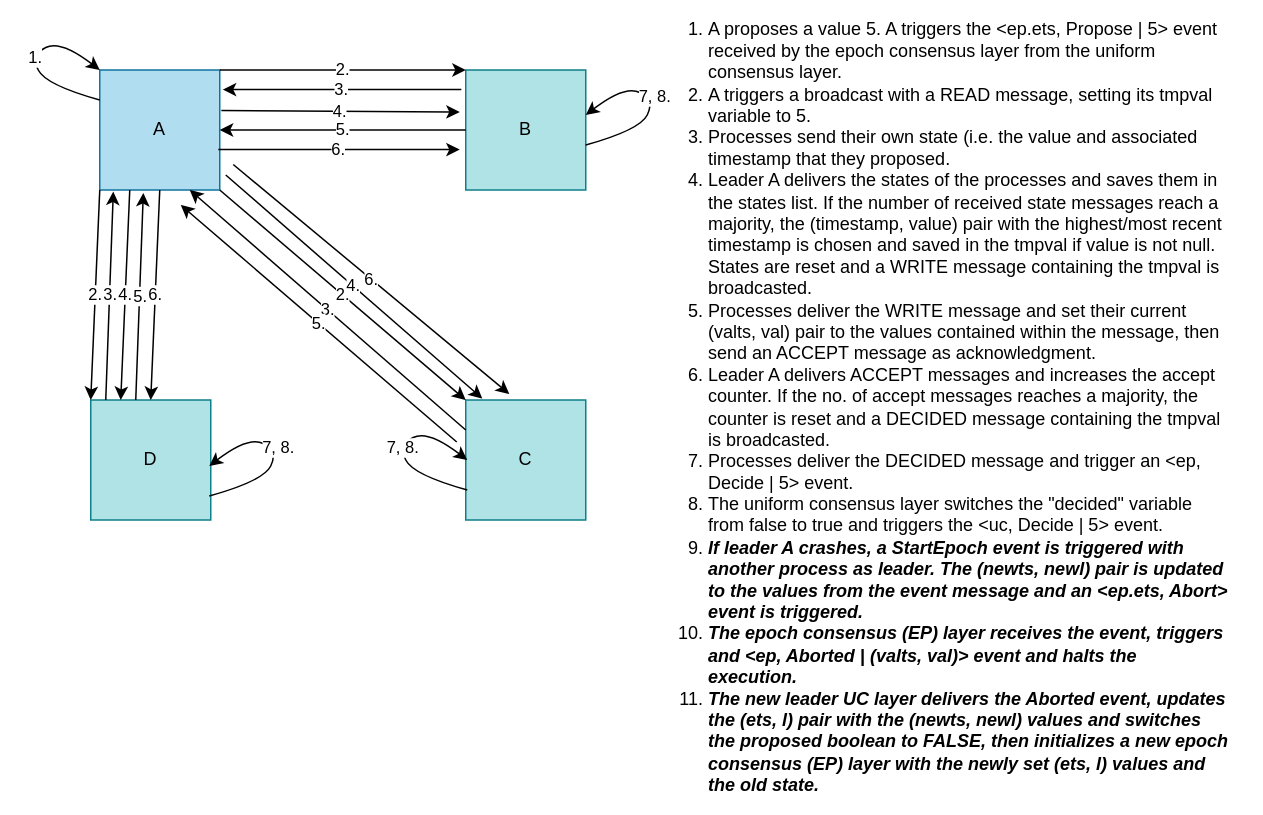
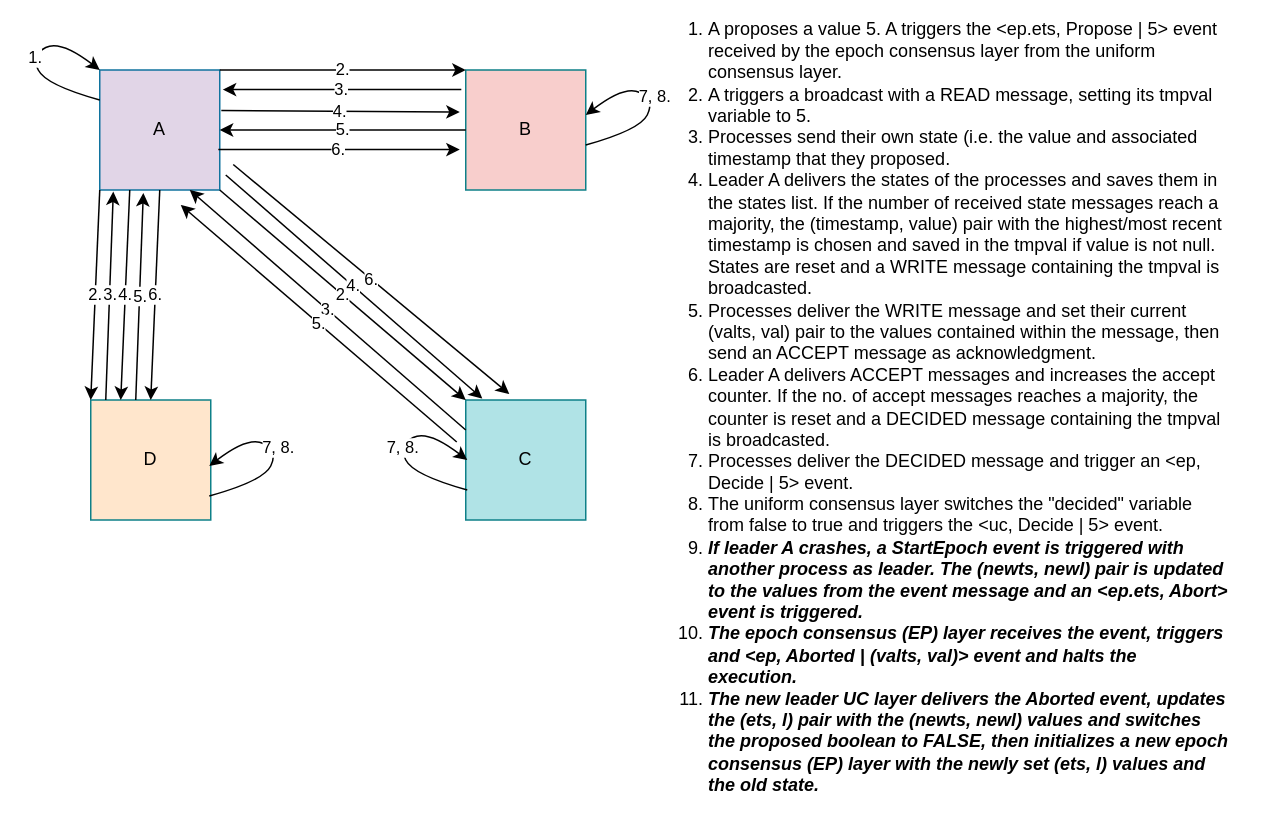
(160, 130) -> (160, 130)
(526, 130) -> (526, 130)
(151, 460) -> (151, 460)
